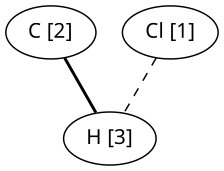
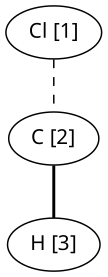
(140, 85) -> (54, 86)
